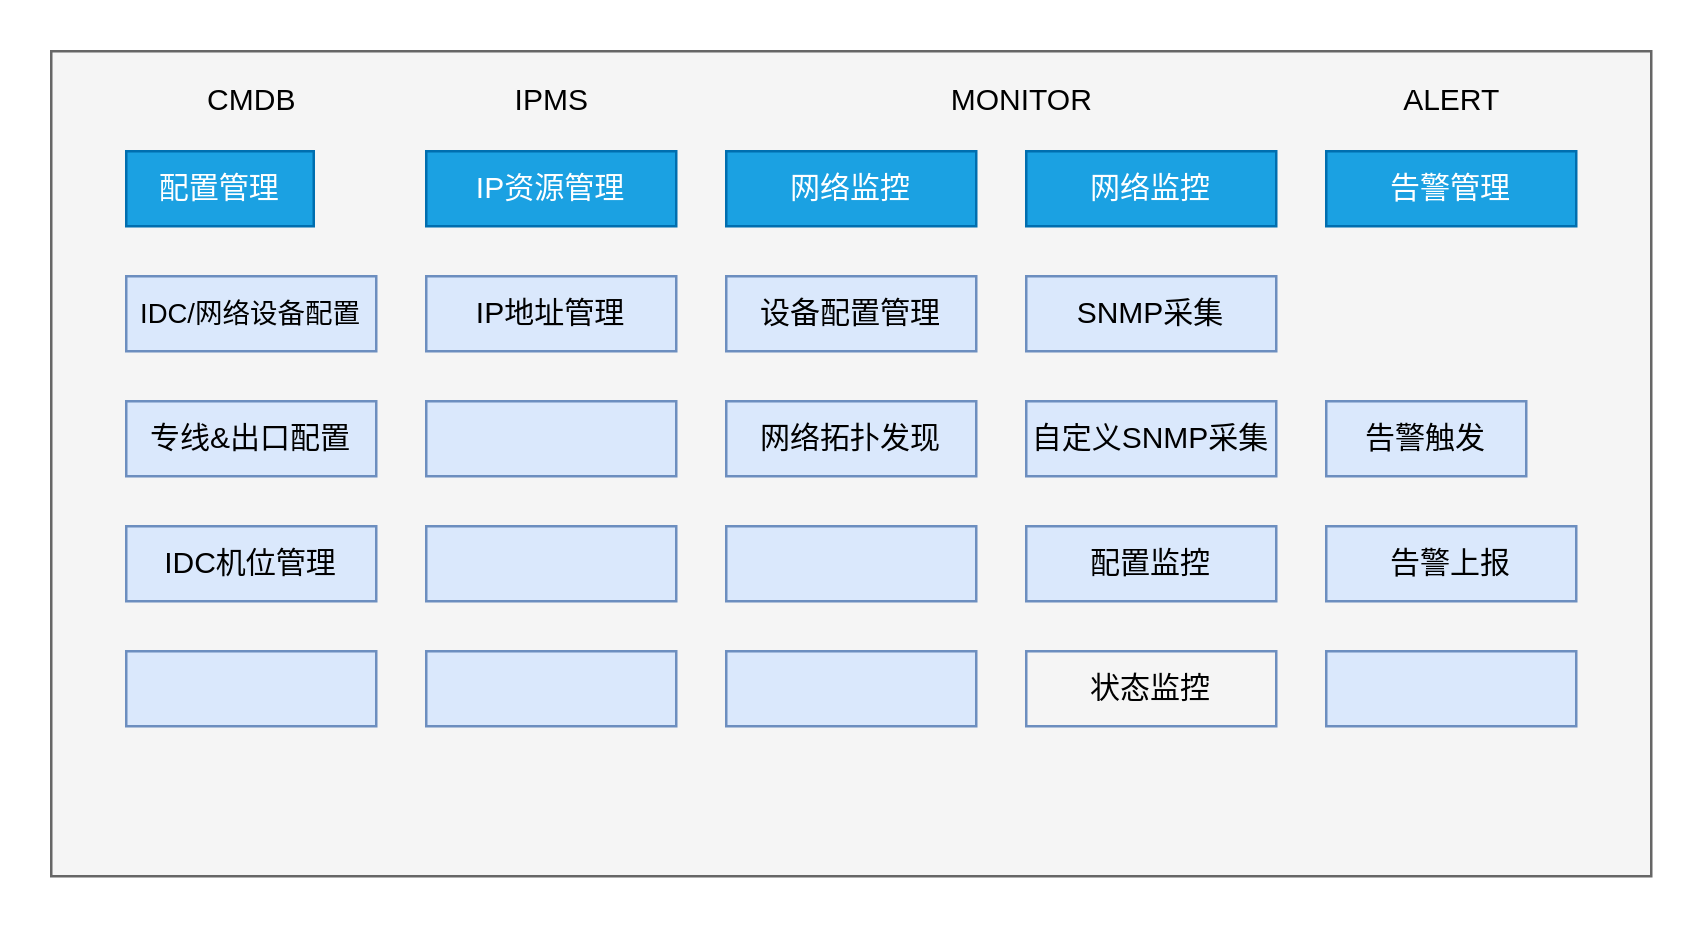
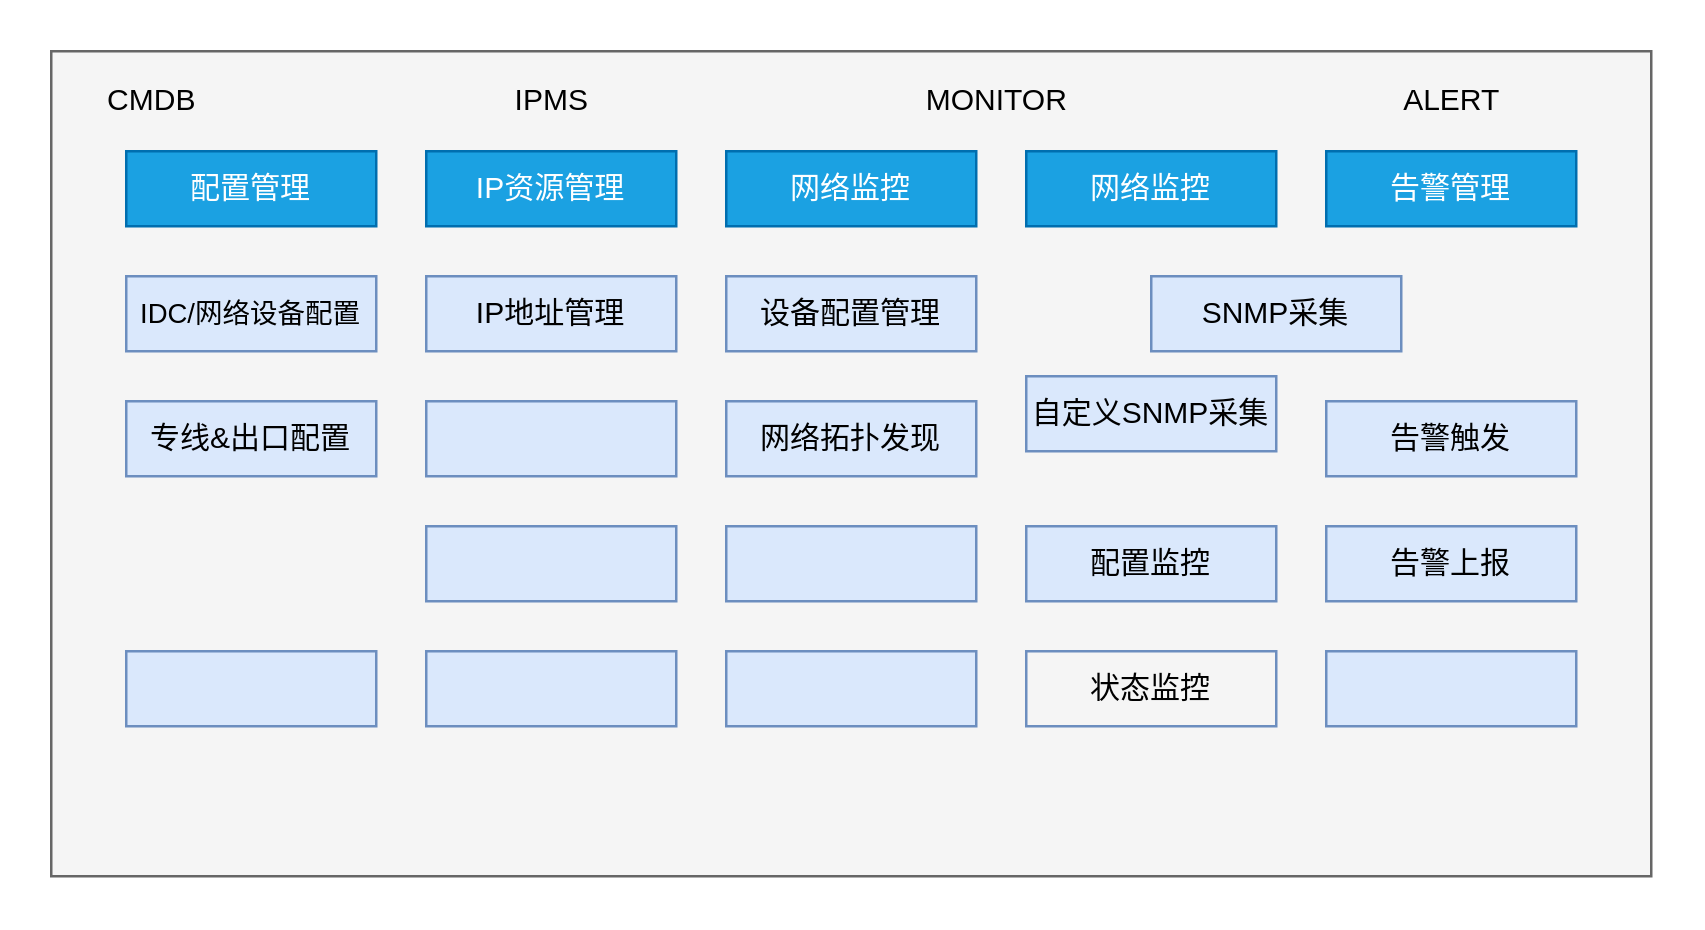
(251, 101) -> (151, 101)
(1021, 101) -> (996, 101)
(220, 189) -> (251, 189)
(1151, 314) -> (1276, 314)
(1151, 439) -> (1151, 414)
(1426, 439) -> (1451, 439)
(251, 564) -> none
